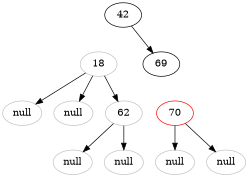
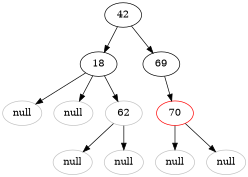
none -> (112, 36)
(99, 64) -> (99, 64)
none -> (167, 85)
